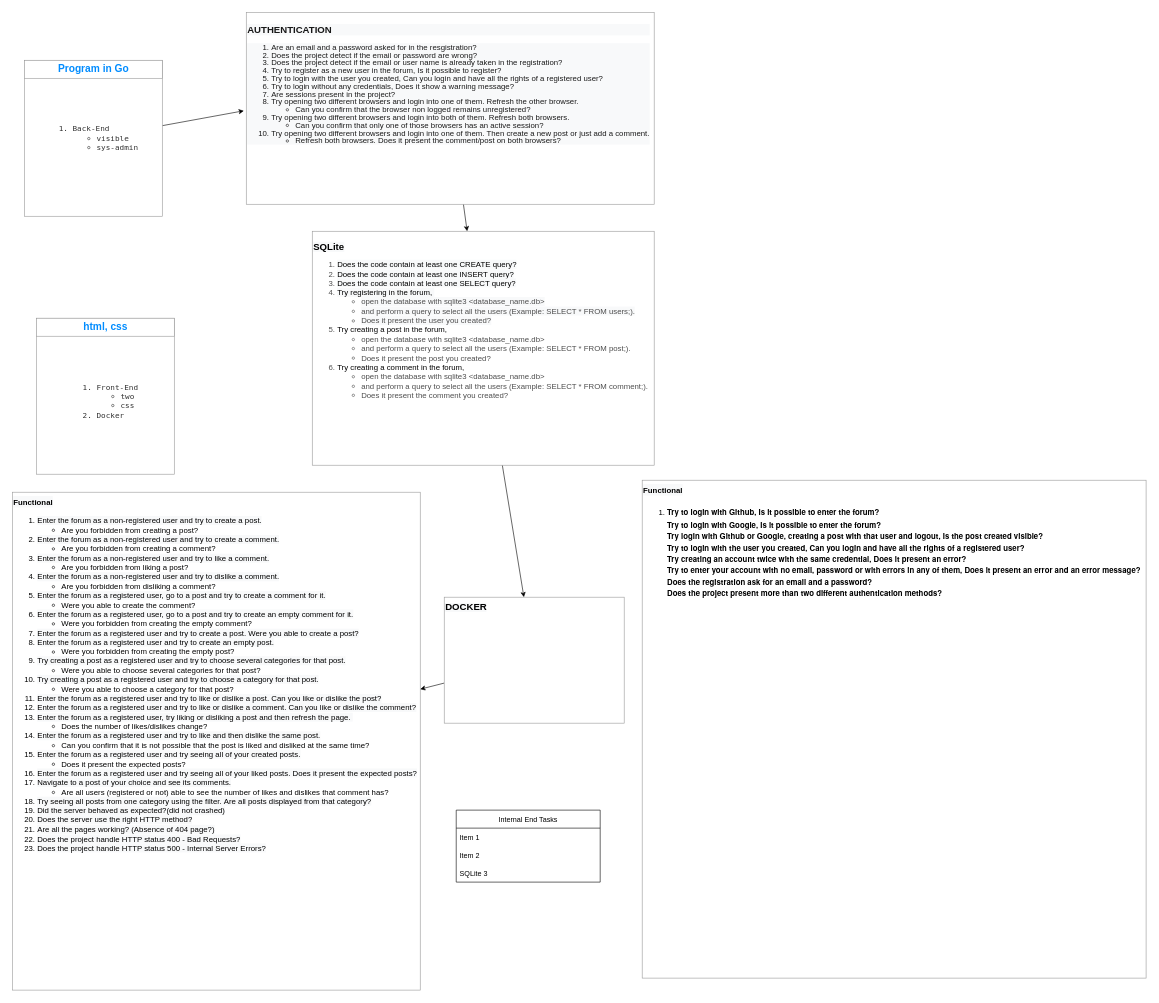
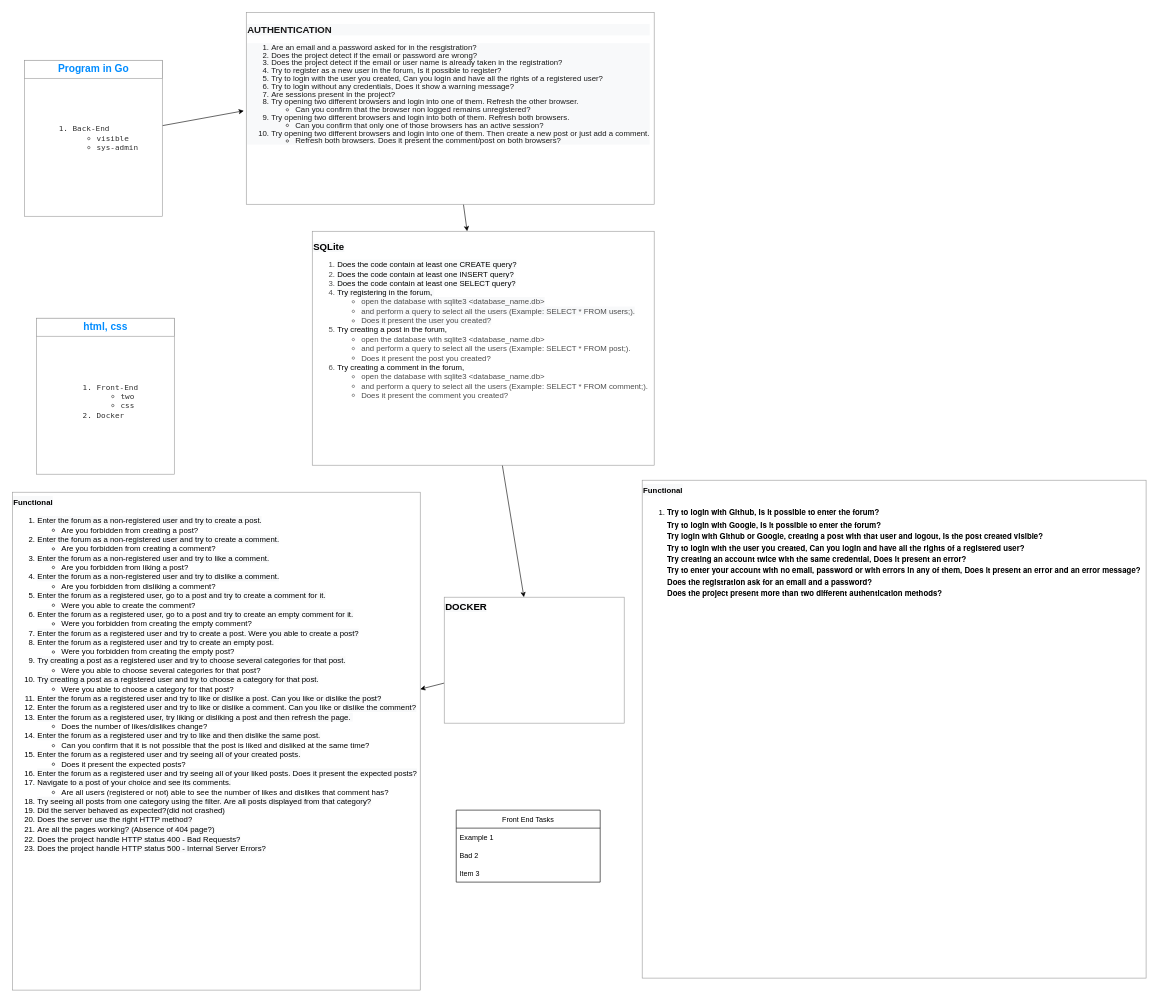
(528, 820) -> (528, 820)
(471, 838) -> (476, 838)
(471, 856) -> (469, 856)
(474, 874) -> (471, 874)
